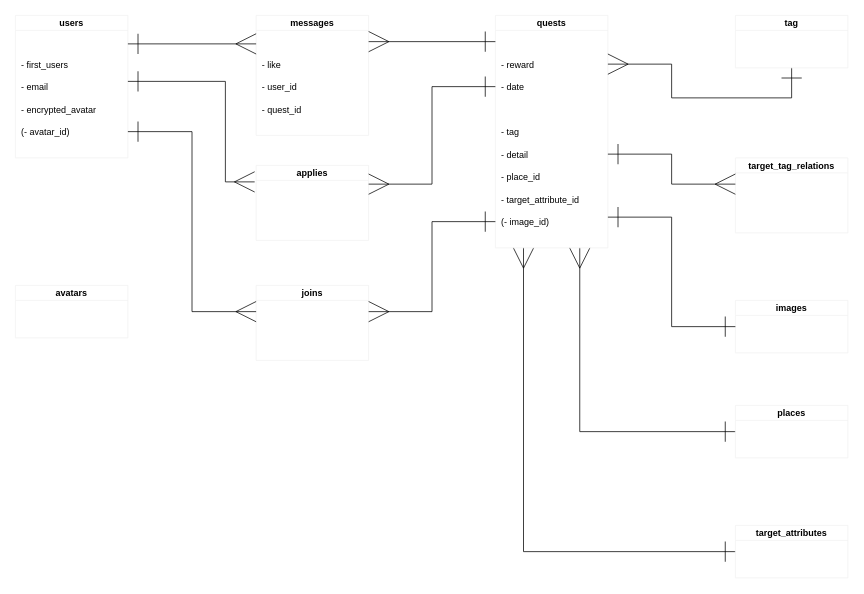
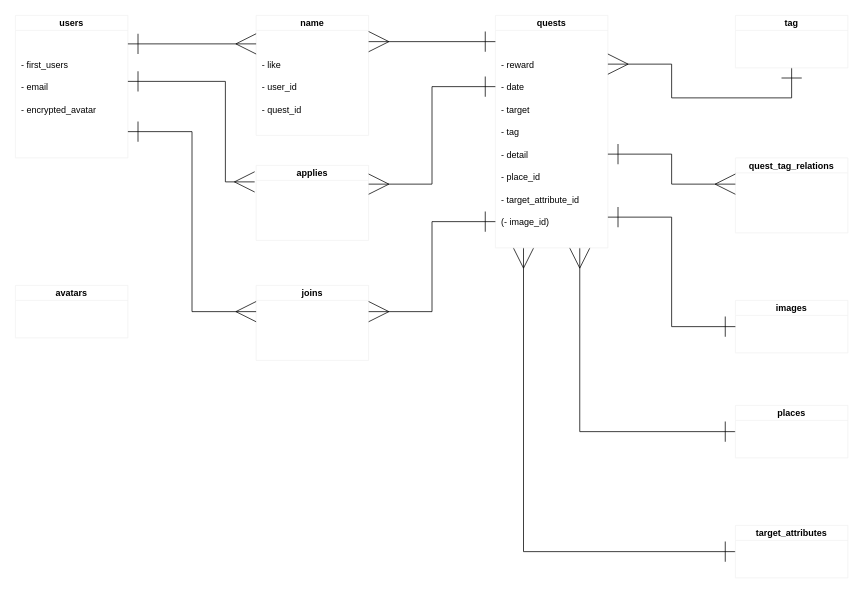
(312, 23) -> (312, 23)
none -> (552, 109)
(72, 132) -> none
(791, 166) -> (791, 166)
